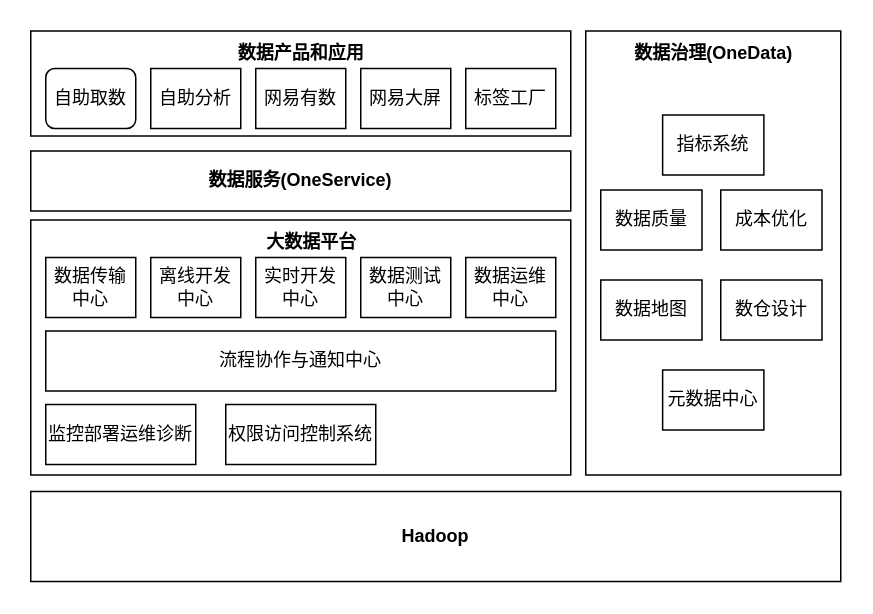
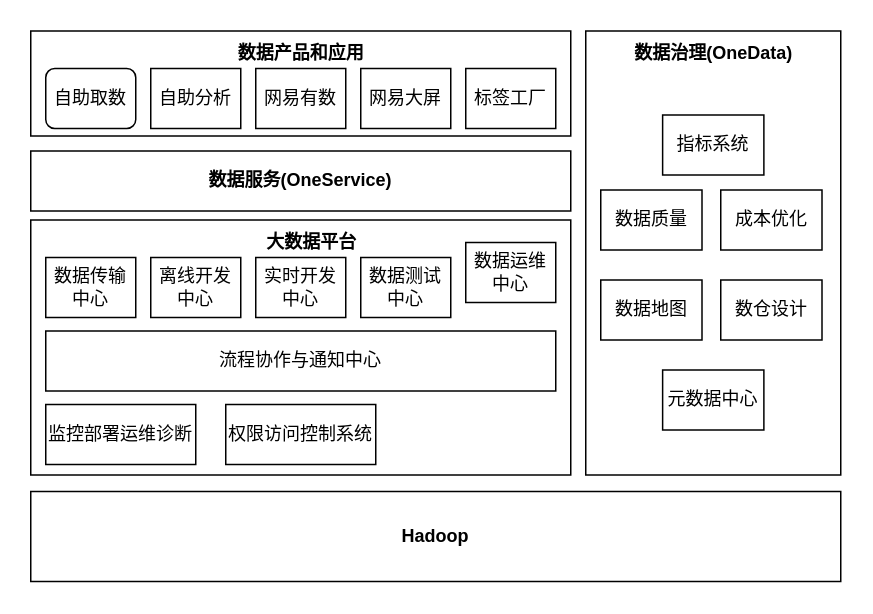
(511, 287) -> (511, 272)
